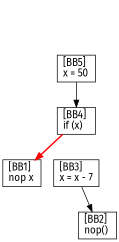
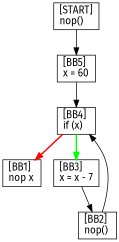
none -> (76, 16)
(76, 69) -> (76, 69)
none -> (76, 143)
none -> (108, 175)
